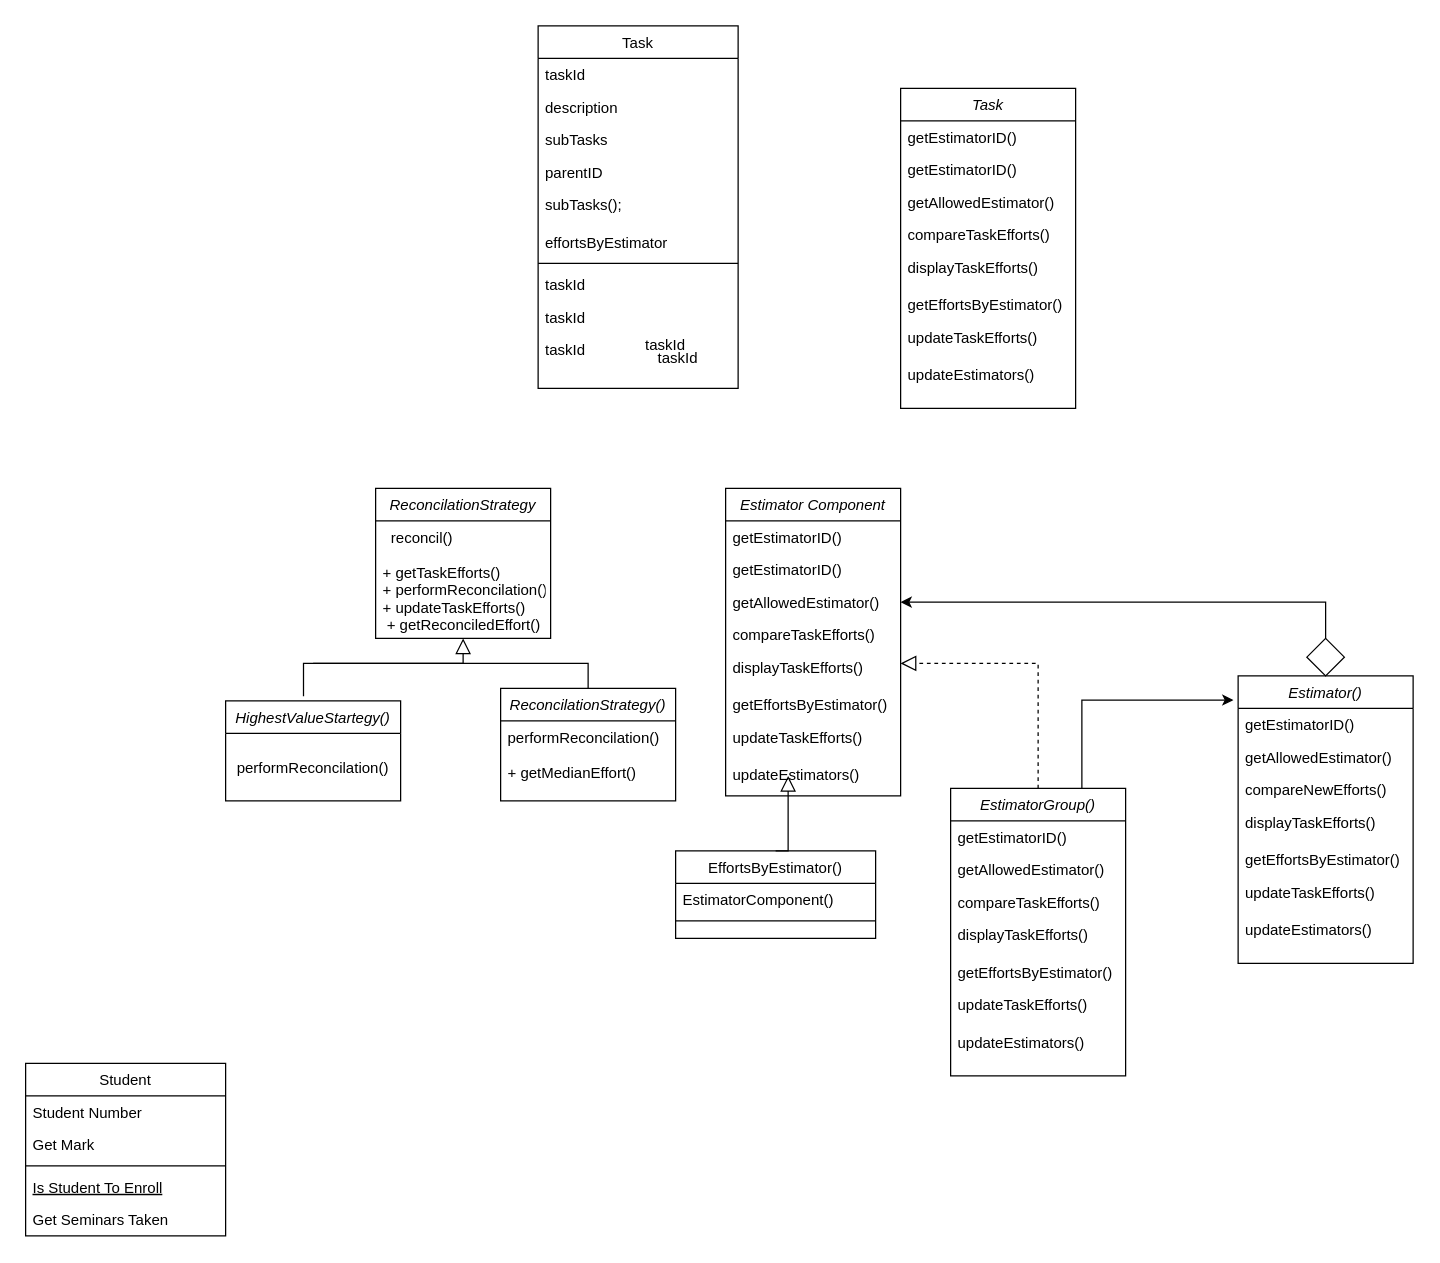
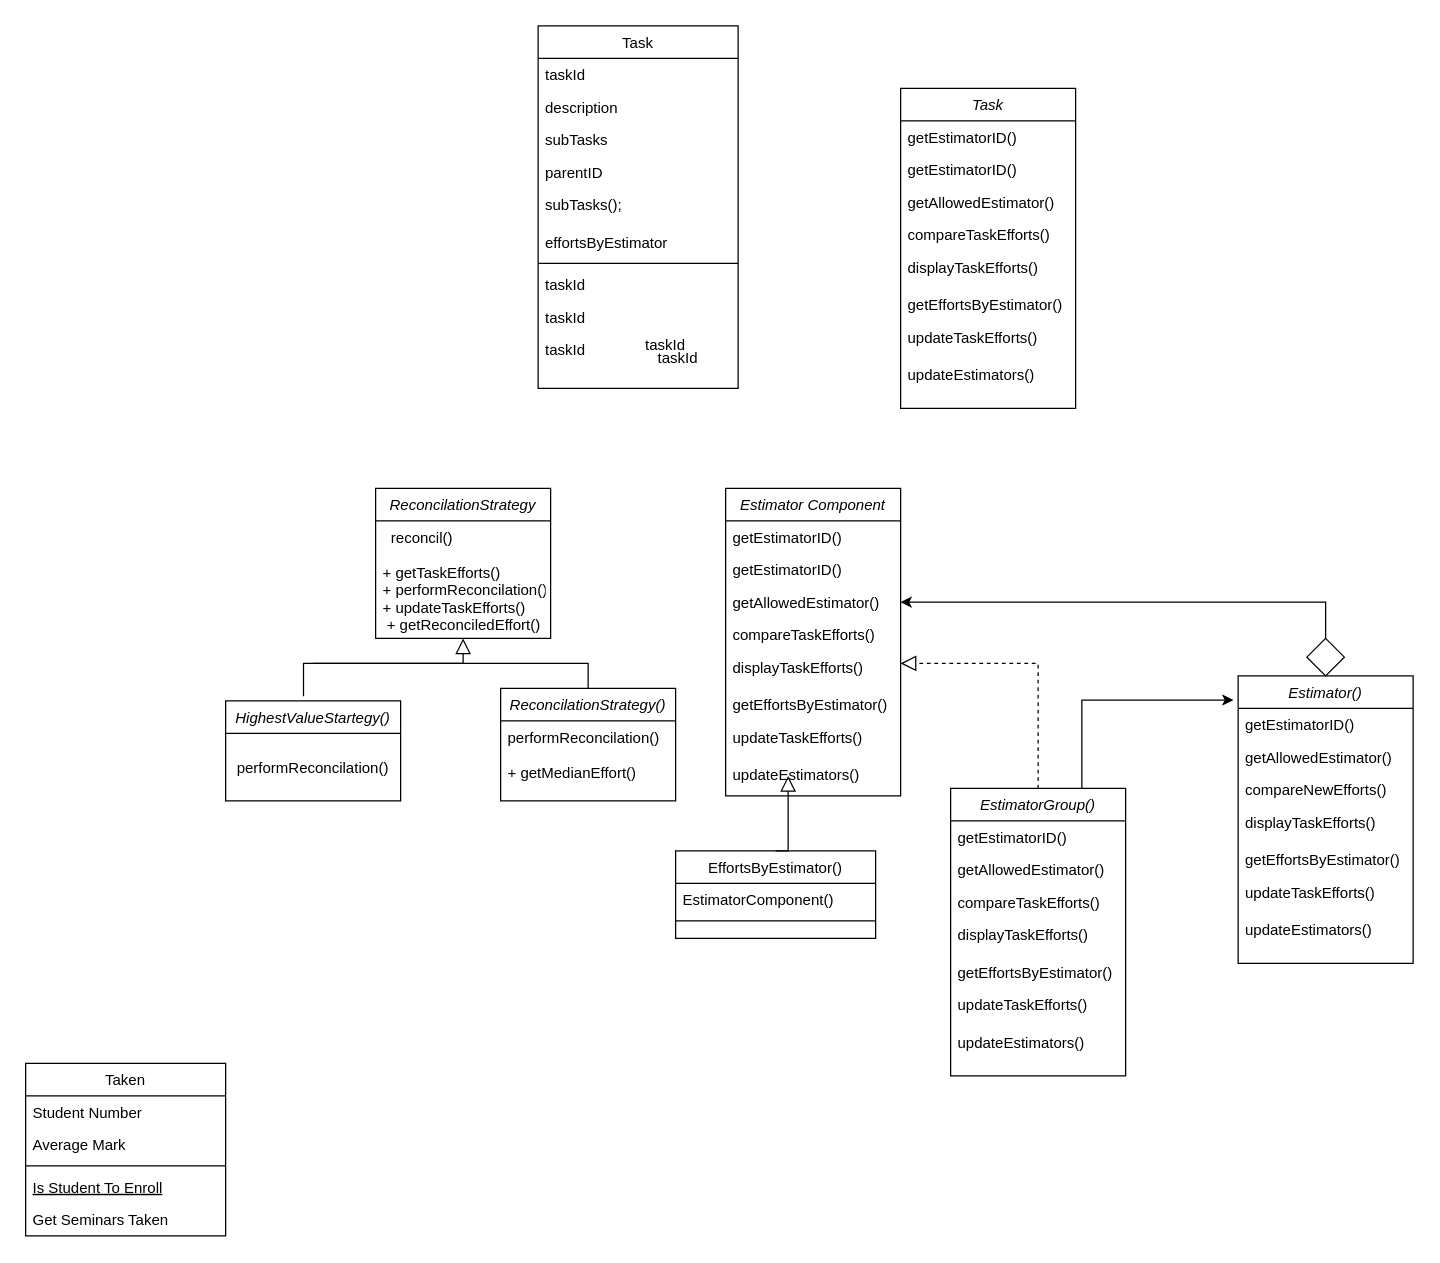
(125, 1080) -> (125, 1080)
(64, 1145) -> (81, 1145)
